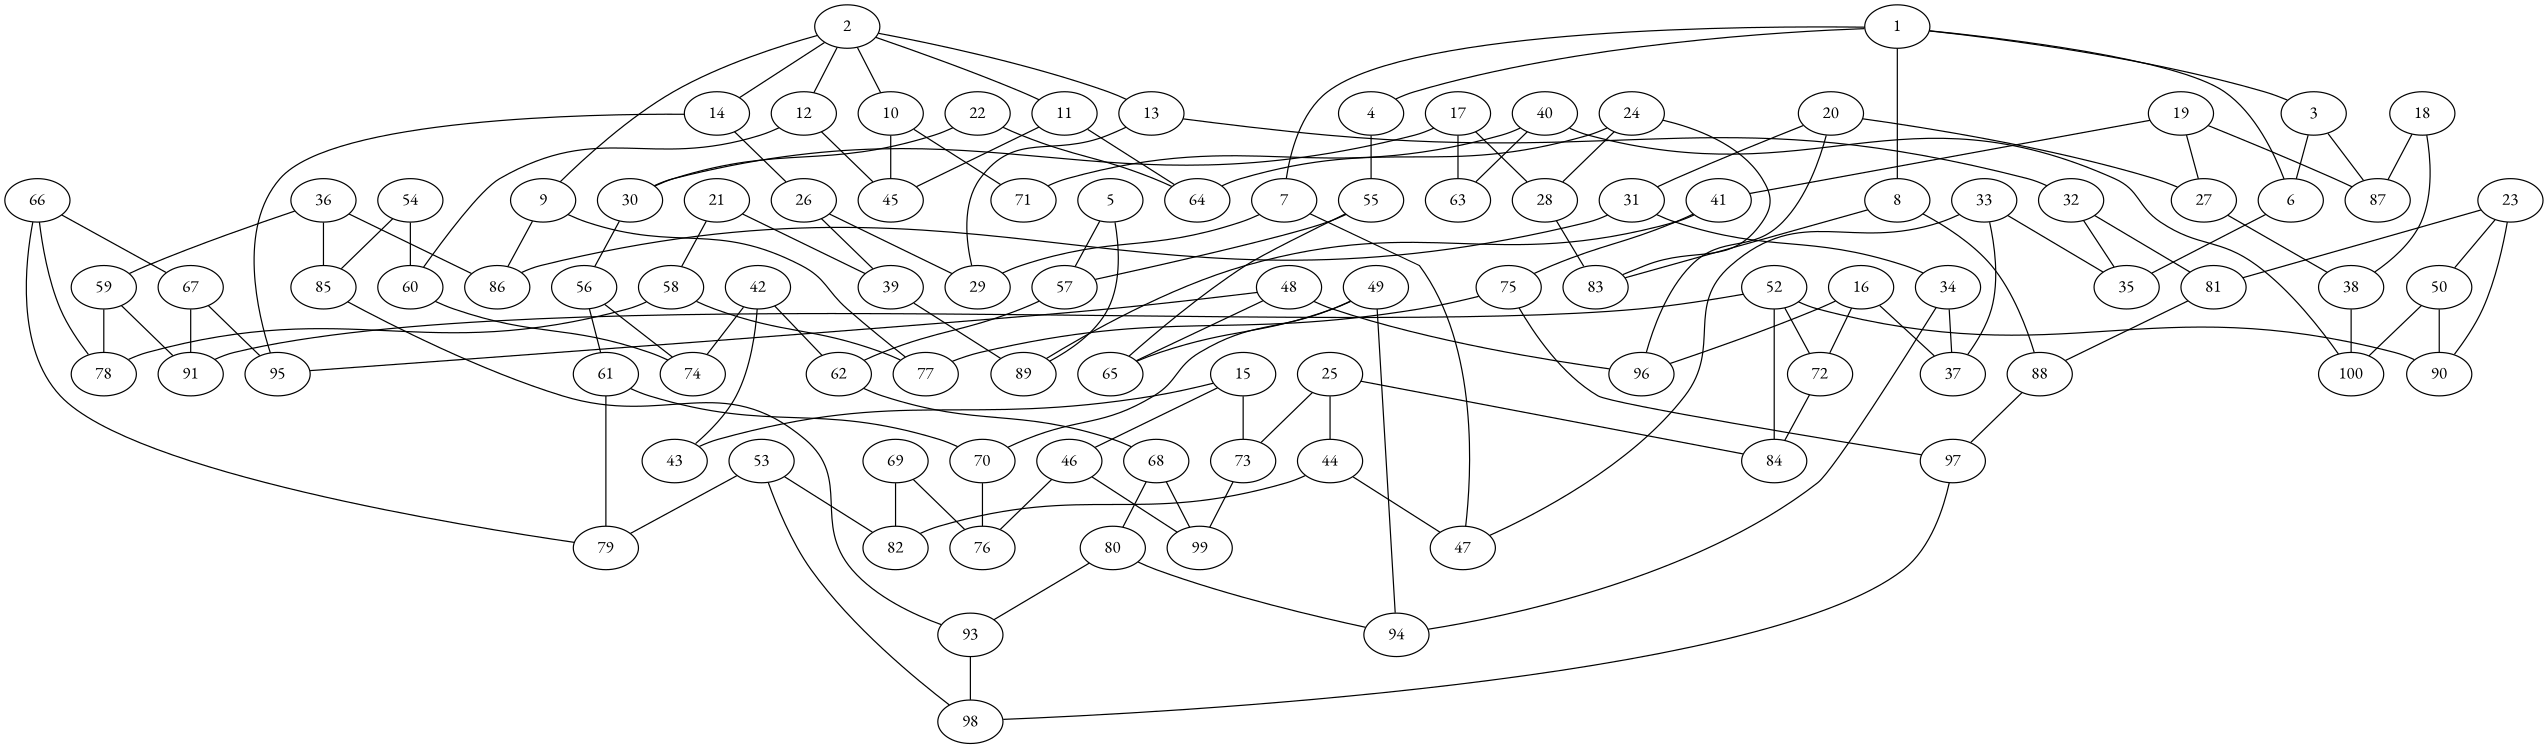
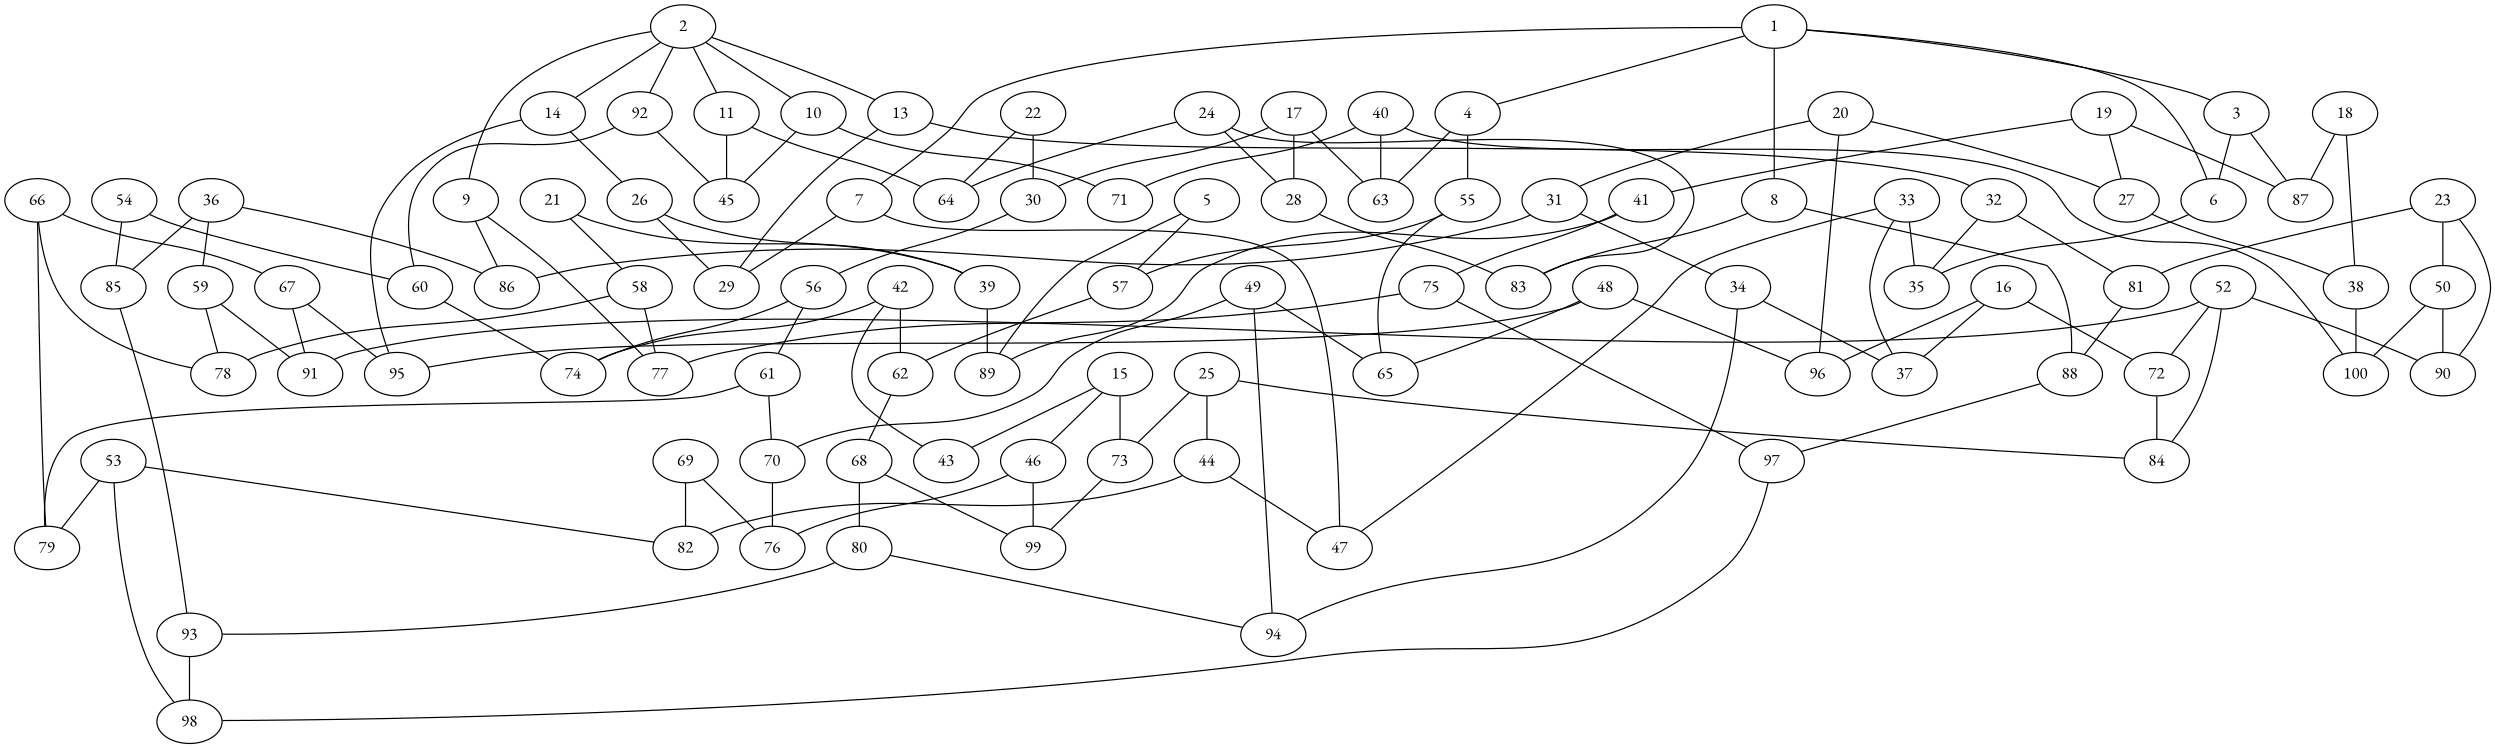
(804, 113) -> (640, 113)
none -> (1424, 157)
